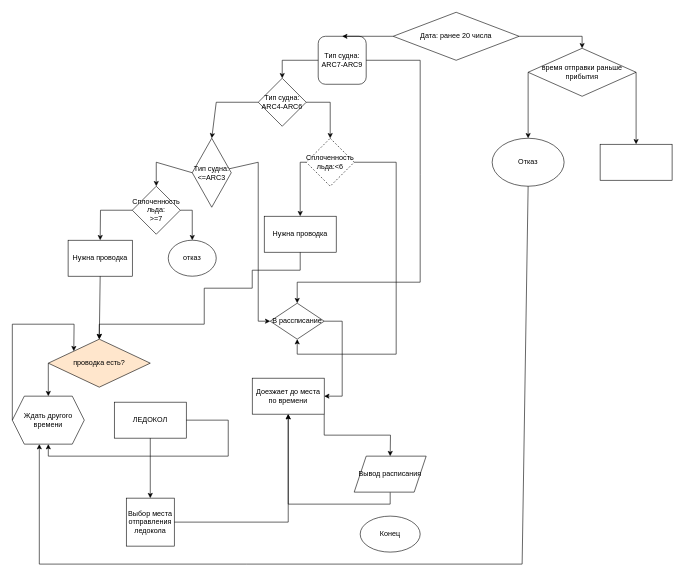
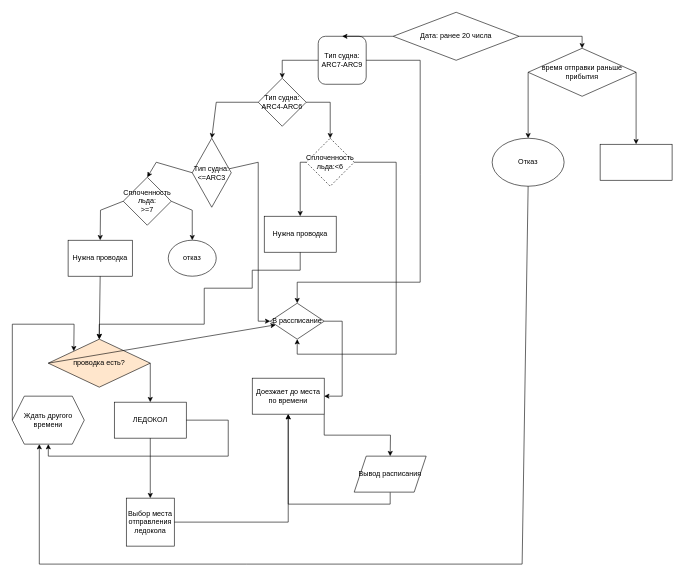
(156, 210) -> (147, 201)
(48, 390) -> (161, 344)
none -> (150, 396)
(390, 534) -> none
